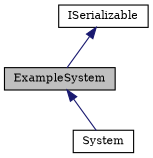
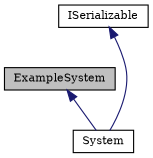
(78, 52) -> (127, 84)
